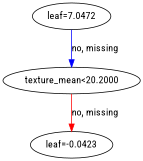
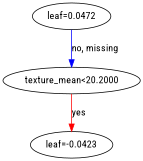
(72, 16) -> (72, 16)
(95, 113) -> (79, 113)
